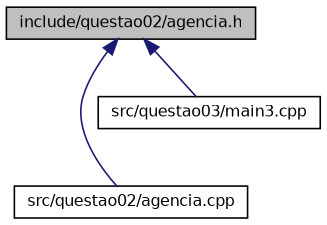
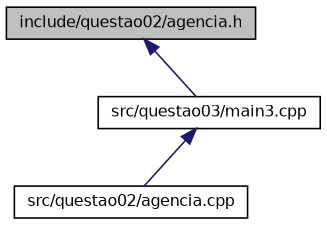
(82, 121) -> (164, 164)
